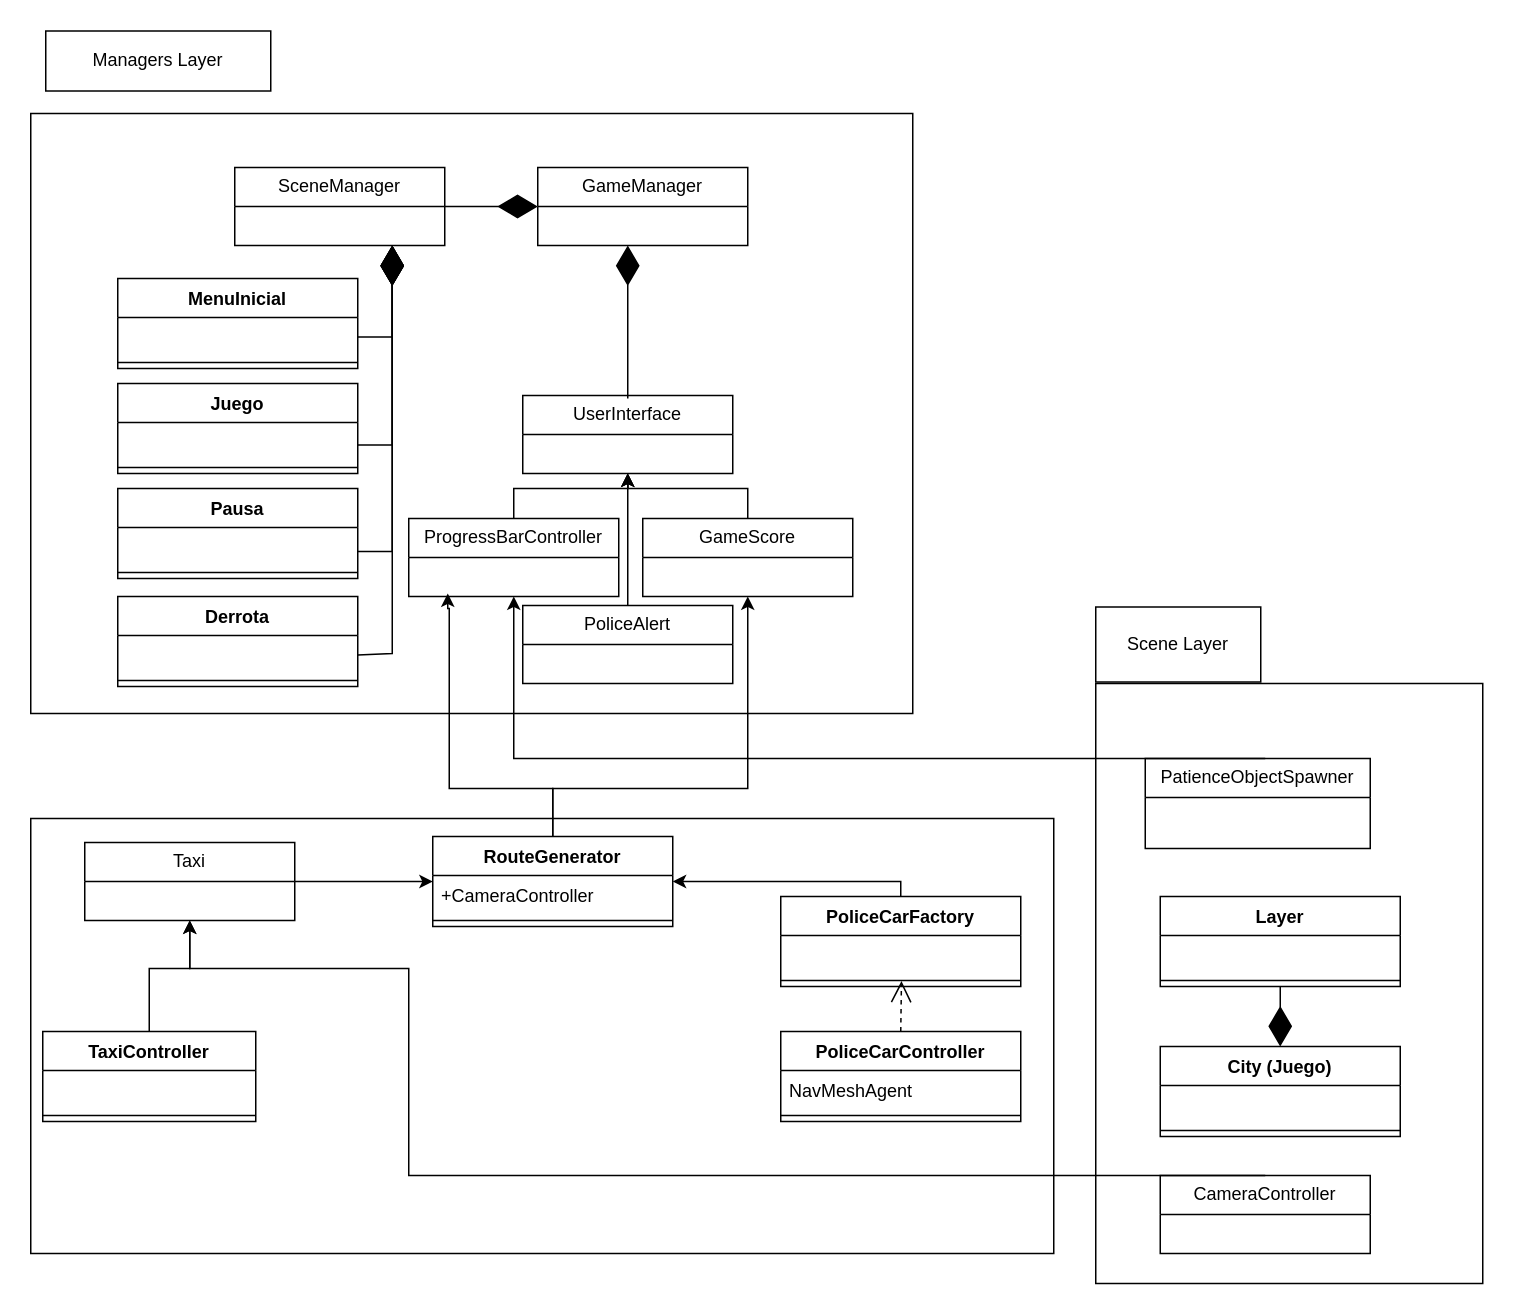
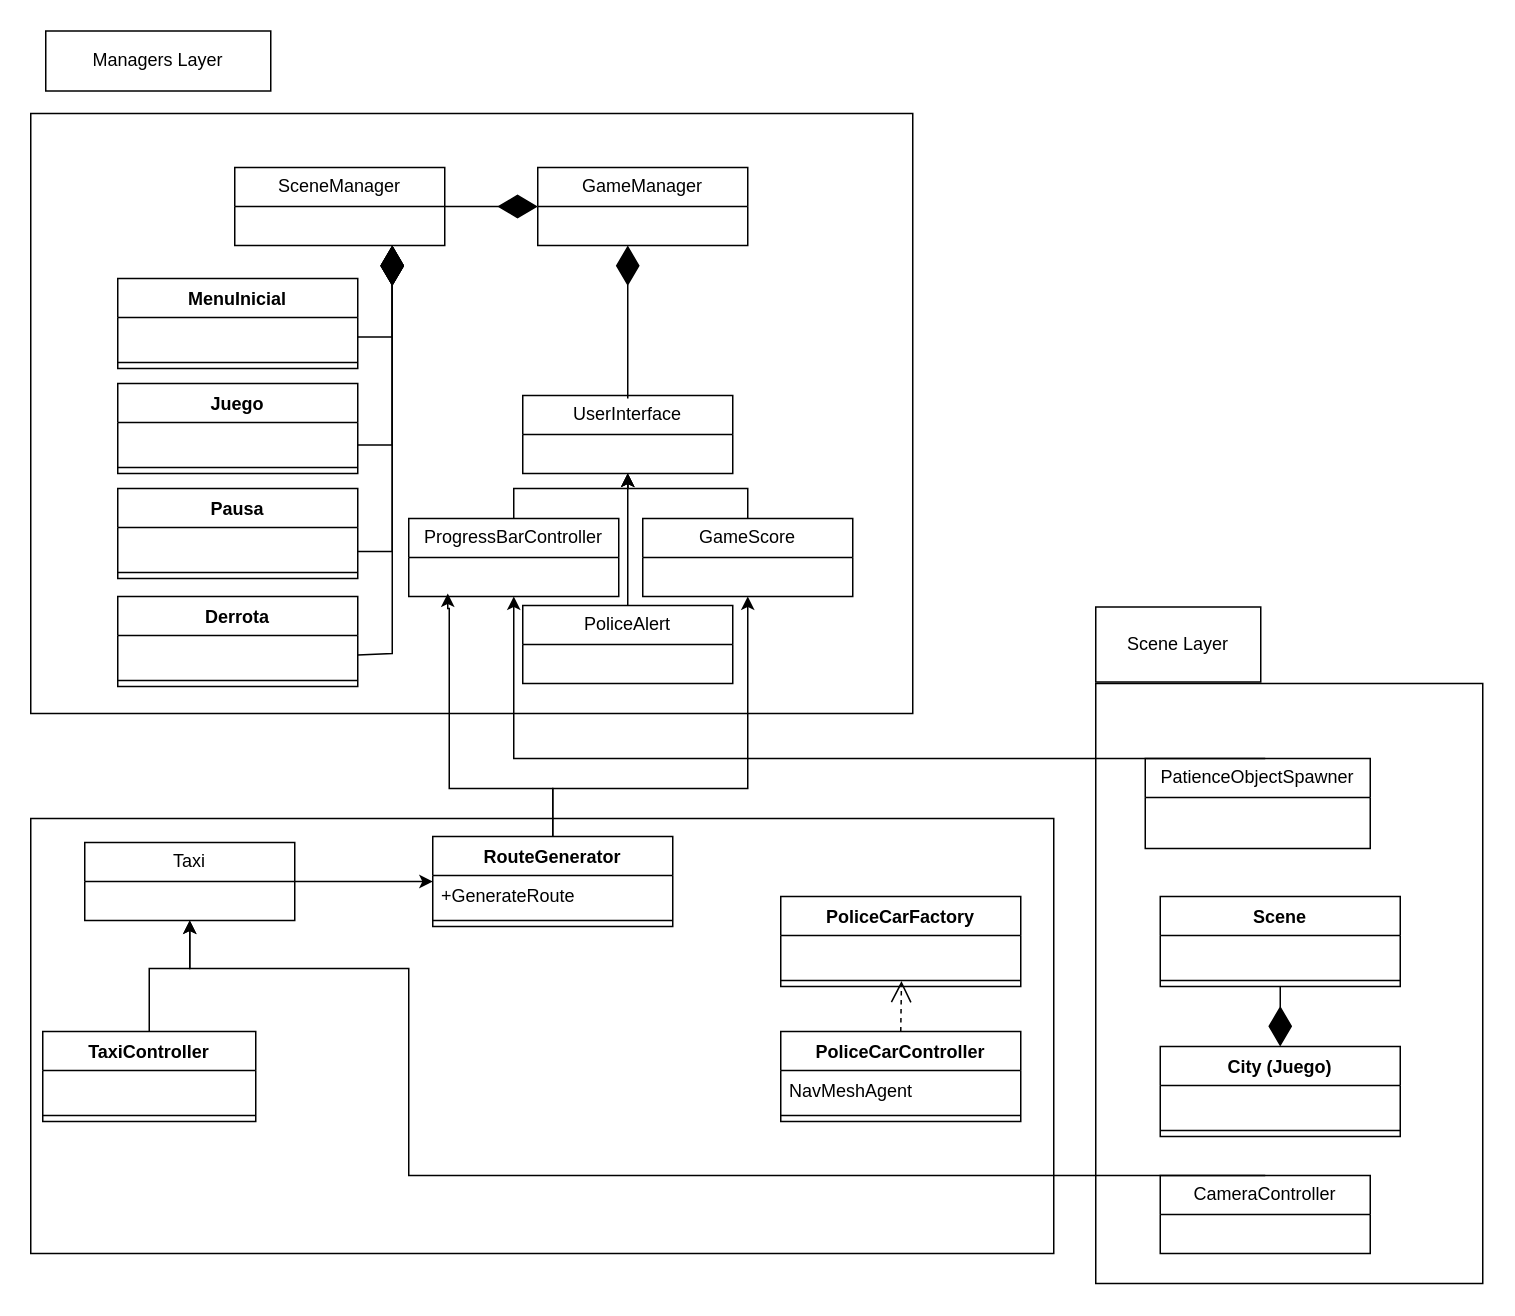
(800, 881) -> none
(523, 897) -> (512, 897)
(1280, 918) -> (1280, 918)
